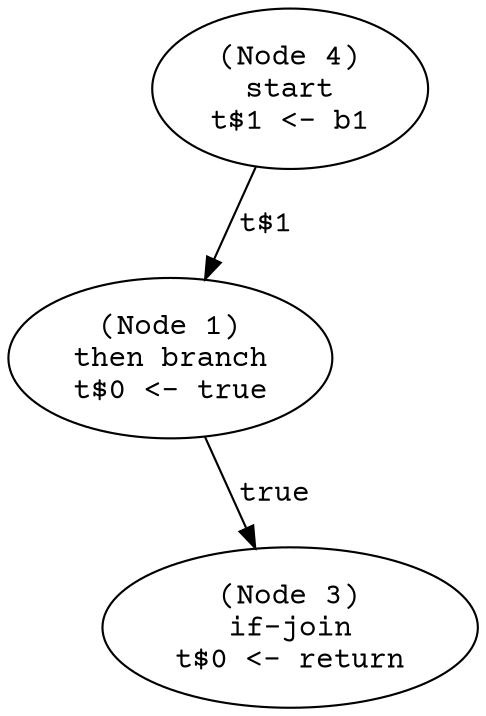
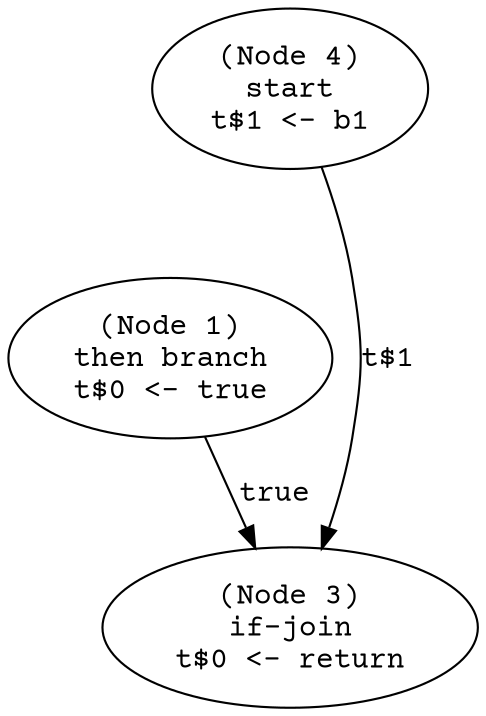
(235, 213) -> (360, 347)
